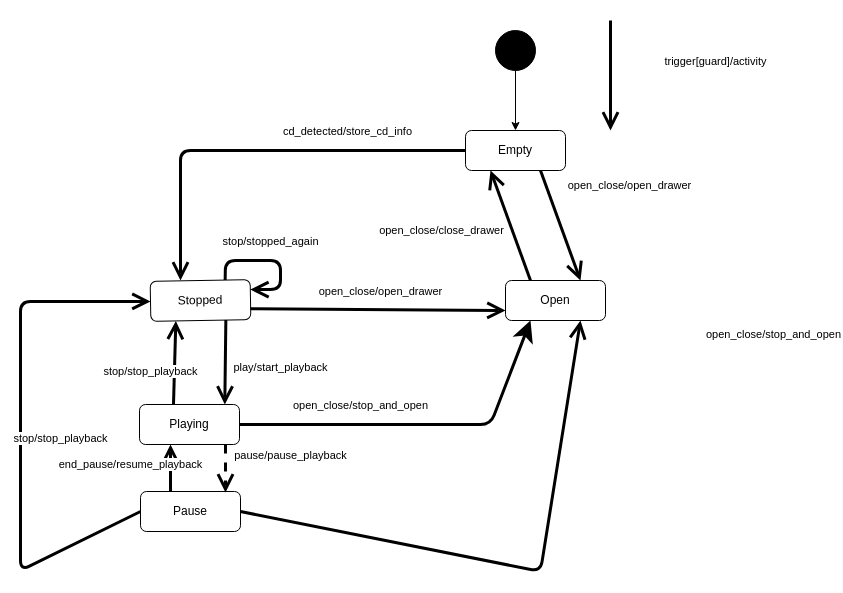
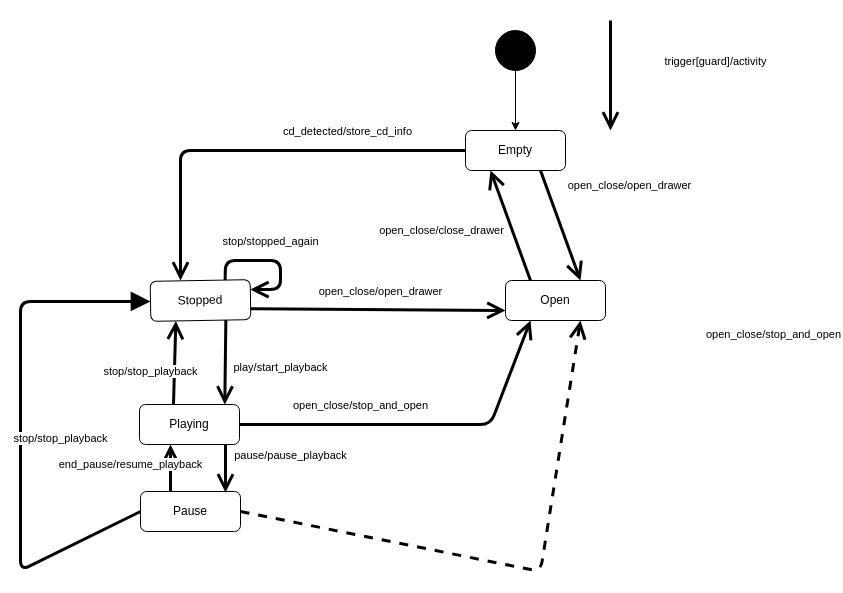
(135, 301) -> (130, 301)
(525, 336) -> (526, 333)
(226, 463) -> (226, 463)
(506, 565) -> (506, 565)
